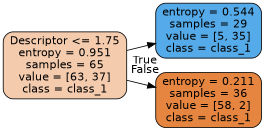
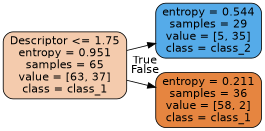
(209, 31) -> (209, 31)
